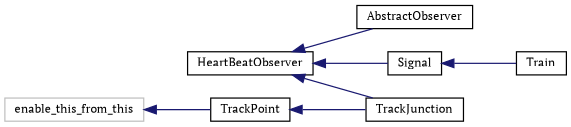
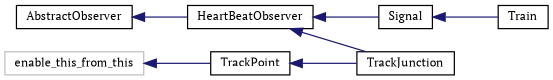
(339, 38) -> (166, 17)
